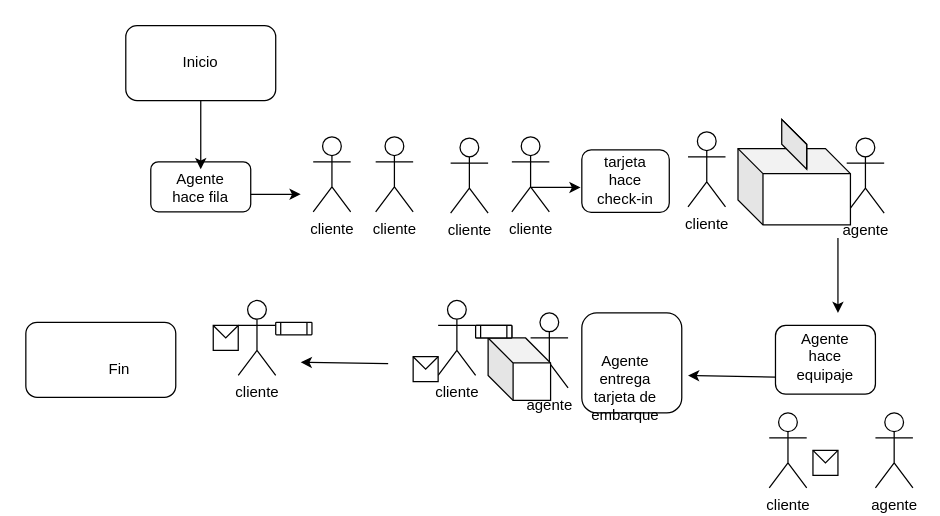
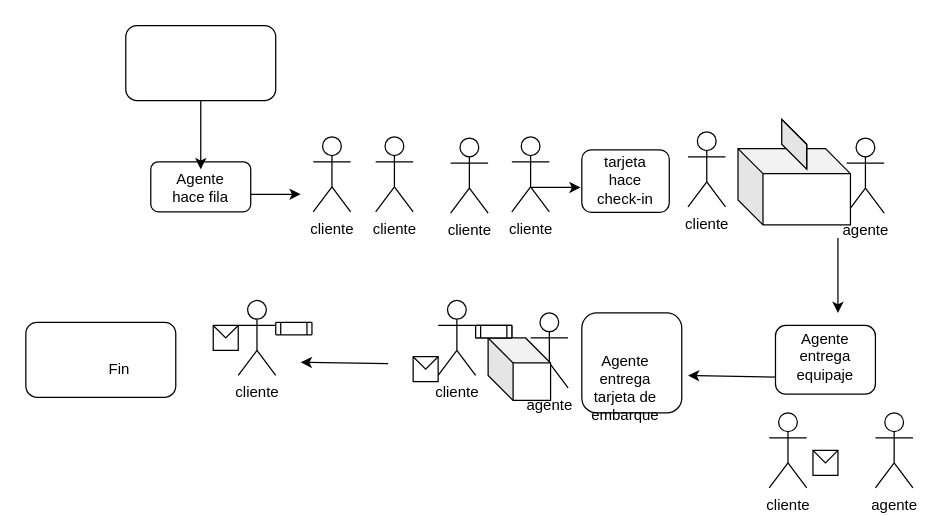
(201, 63) -> none
(826, 357) -> (826, 357)
